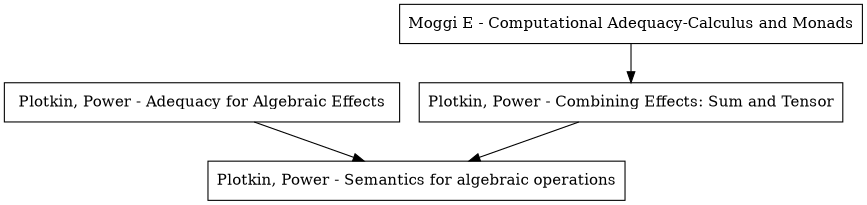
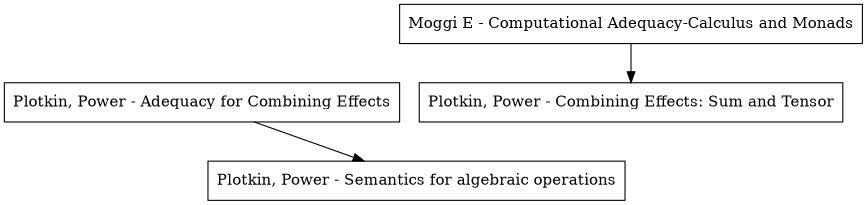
(202, 102) -> (202, 102)
(529, 140) -> none
